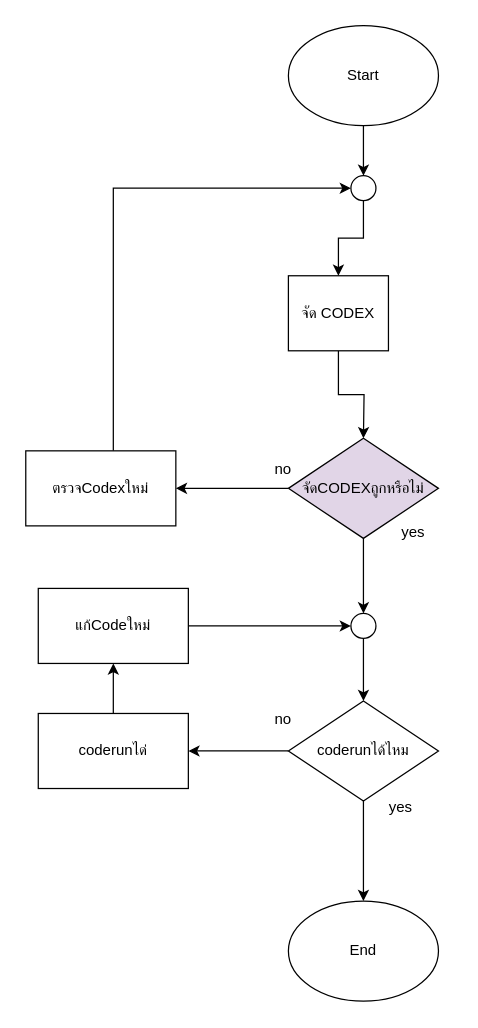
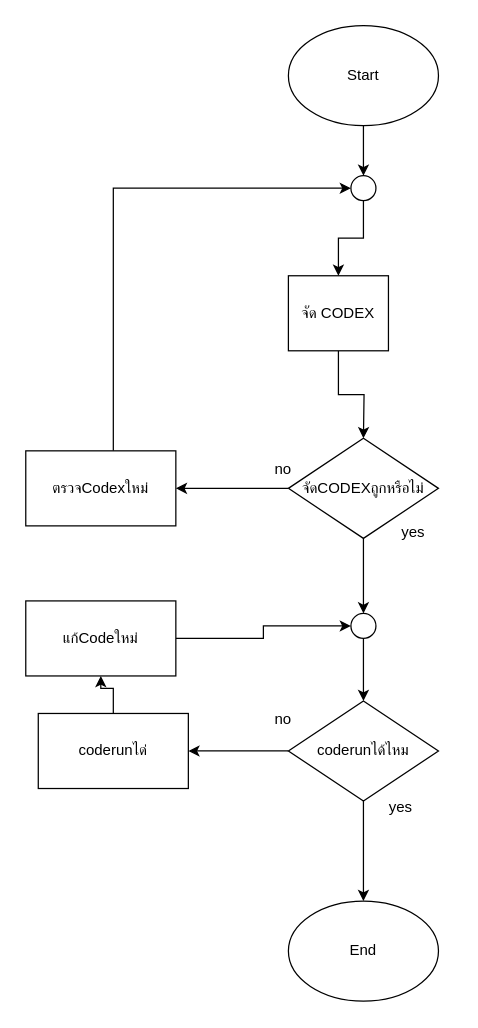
(363, 488) -> (363, 488)
(113, 626) -> (101, 638)
